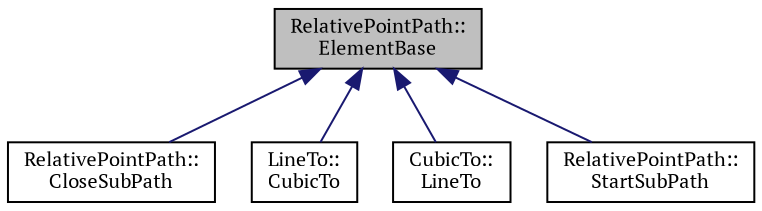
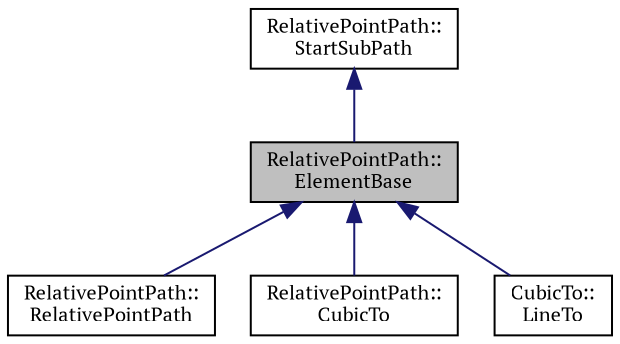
(524, 110) -> (354, 116)
(111, 172) -> (111, 306)
(305, 172) -> (354, 306)
